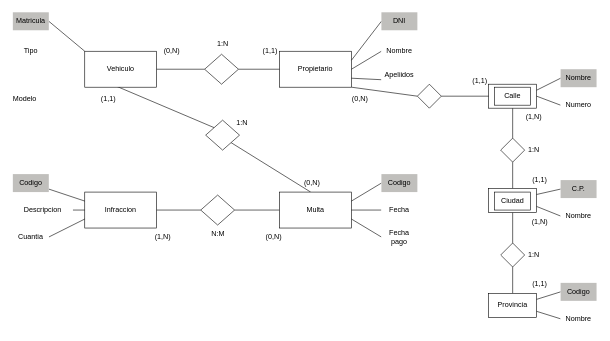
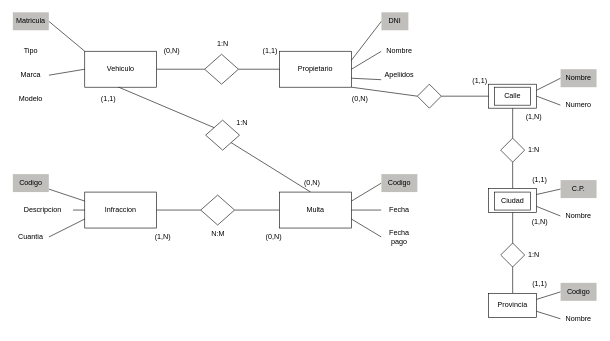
(399, 21) -> (395, 21)
none -> (66, 72)
none -> (30, 75)
(24, 99) -> (30, 99)
